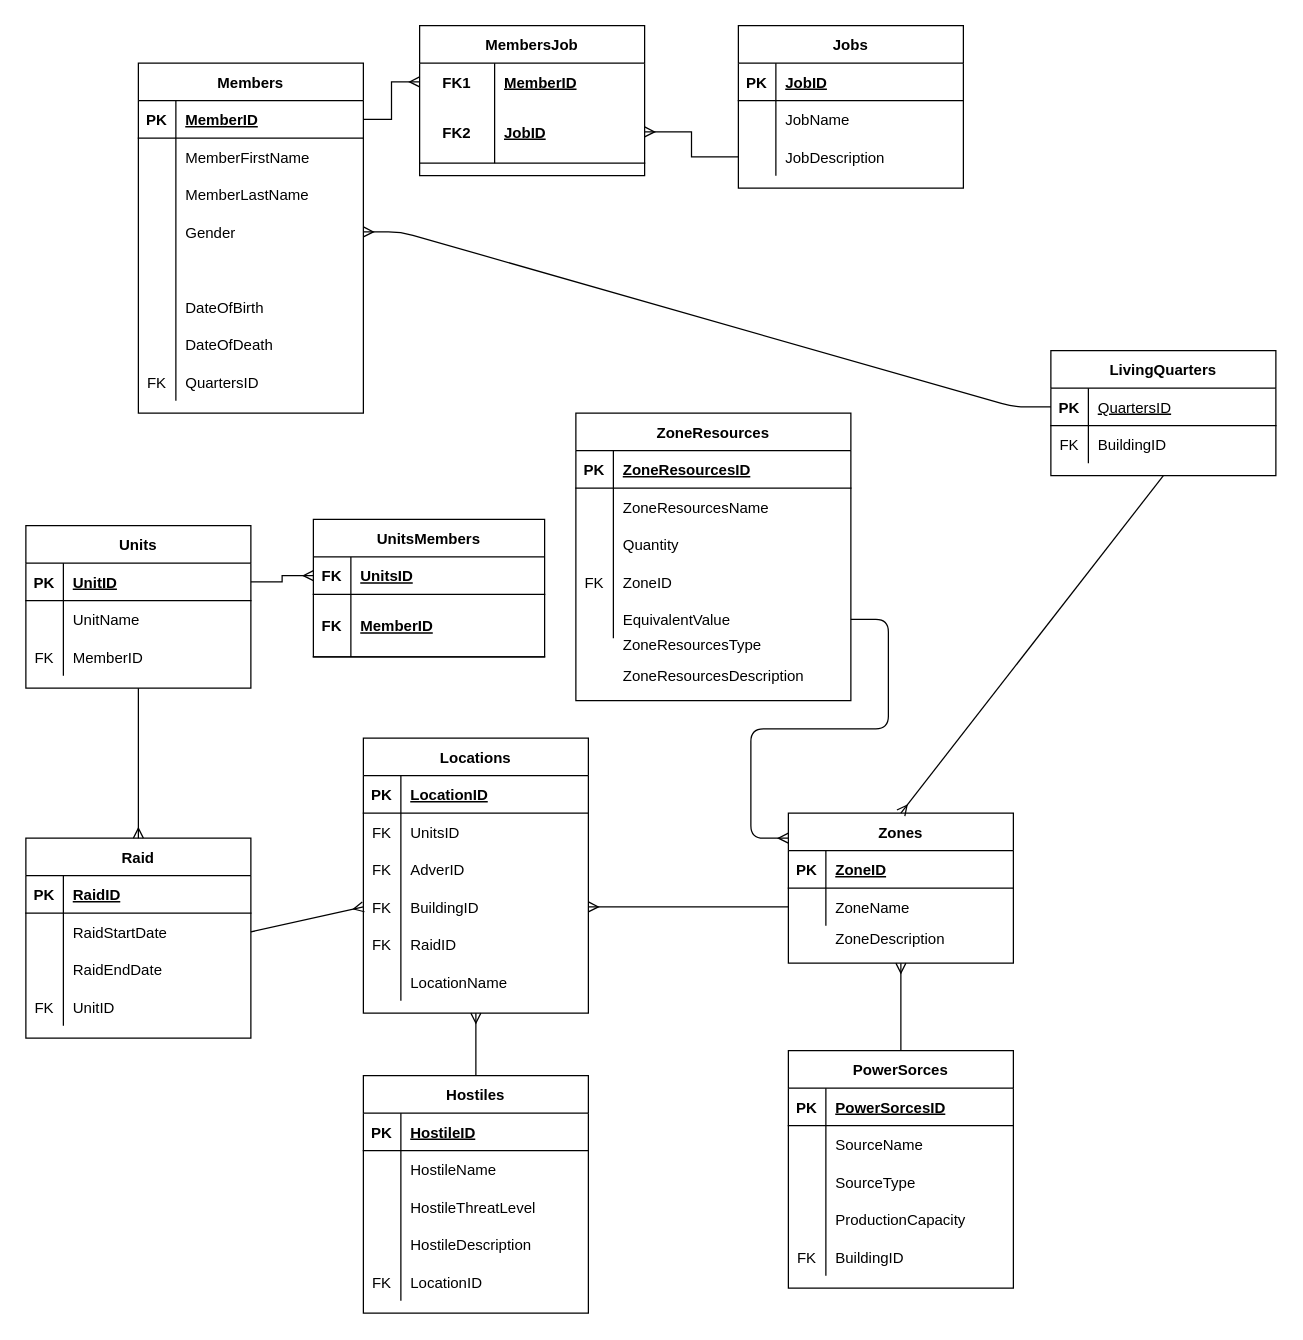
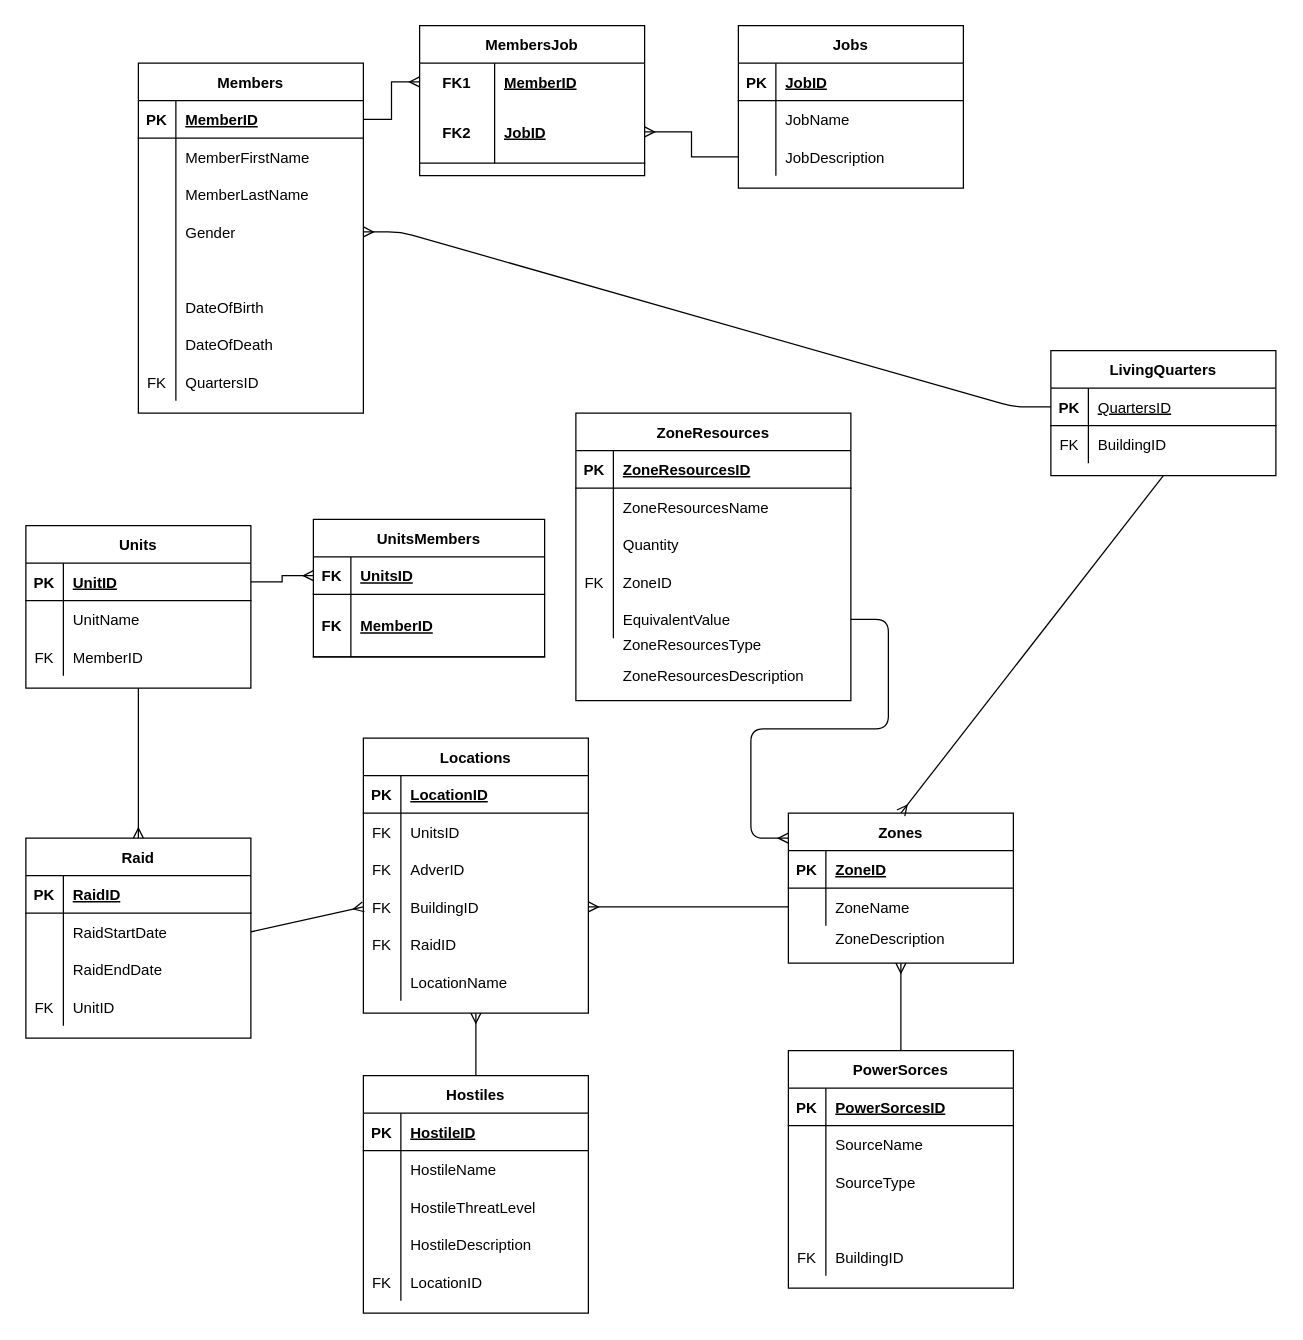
(919, 1219) -> none
